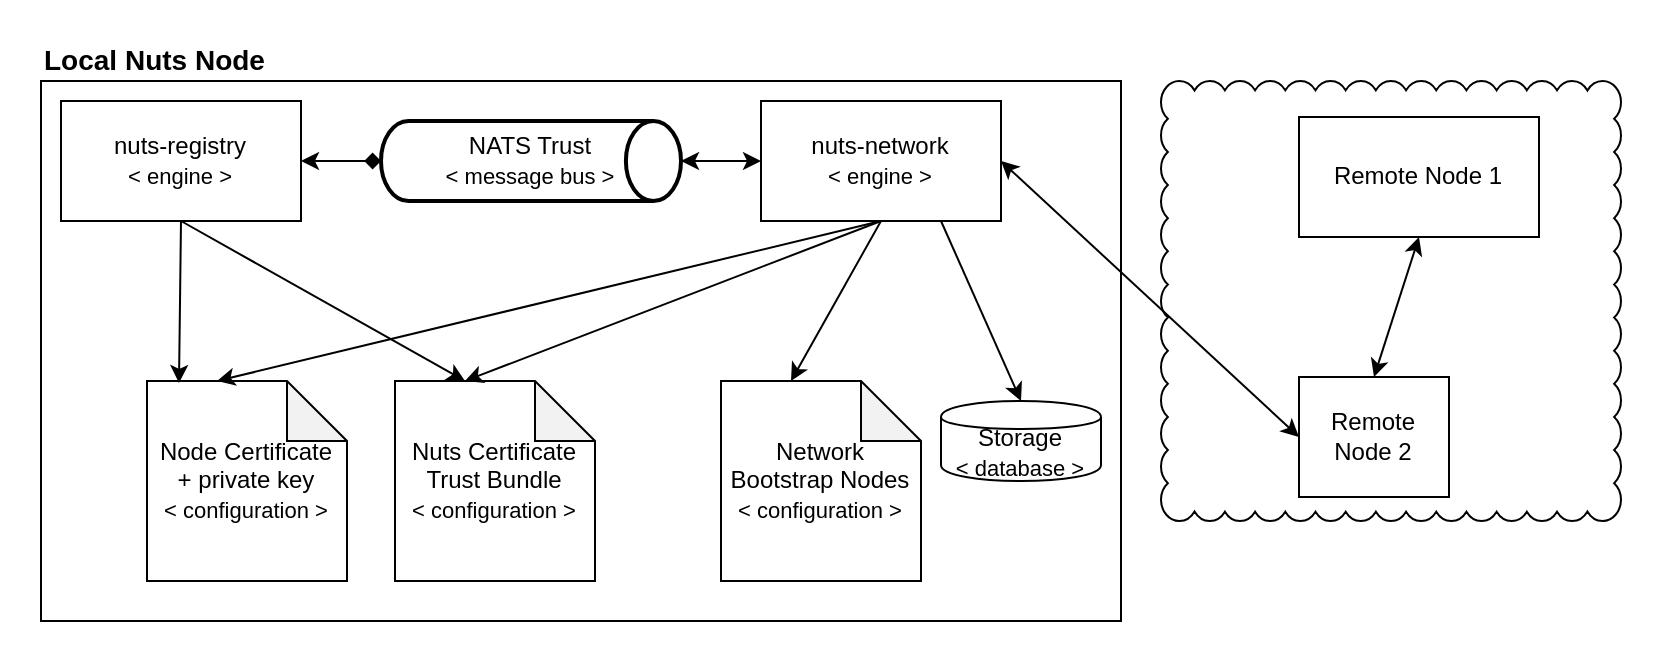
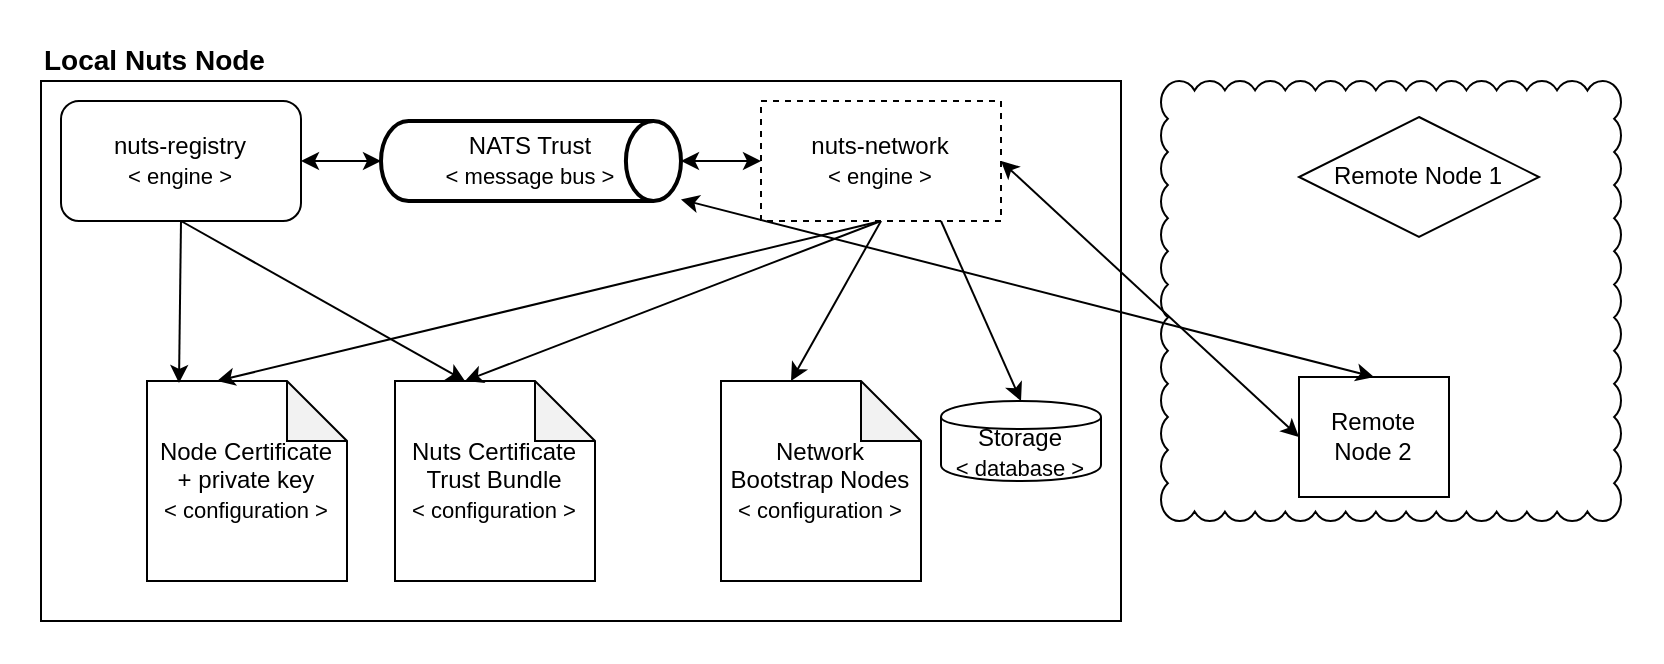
(181, 161) -> (181, 161)
(364, 161) -> (365, 161)
(881, 161) -> (881, 161)
(1419, 177) -> (1419, 177)
(1396, 307) -> (1072, 300)
